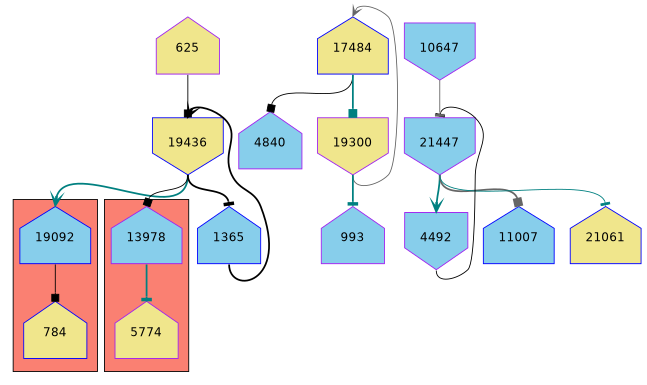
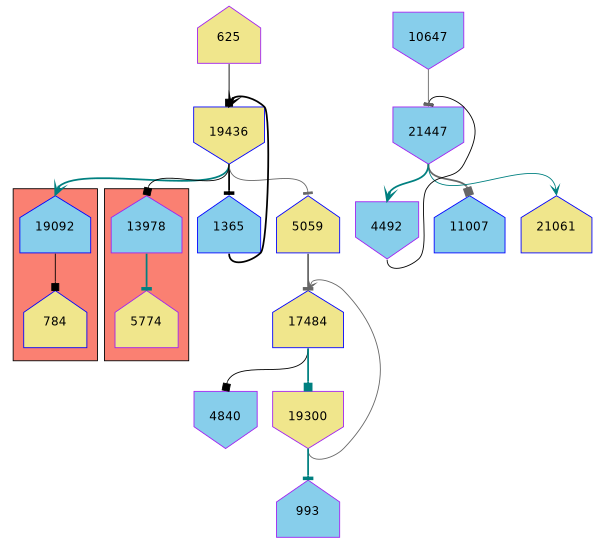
(270, 143) -> (226, 417)
(521, 190) -> (488, 180)
none -> (308, 227)
